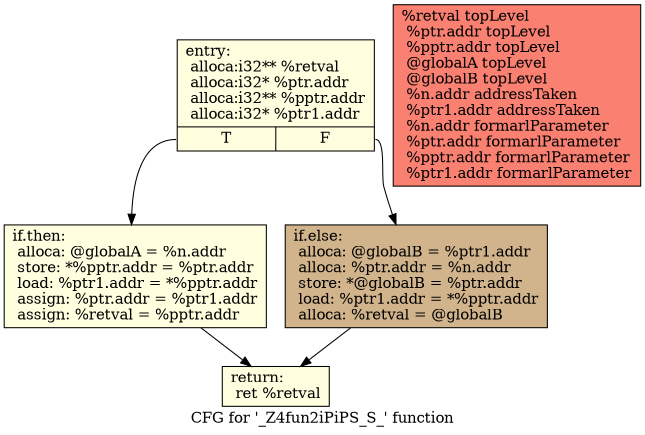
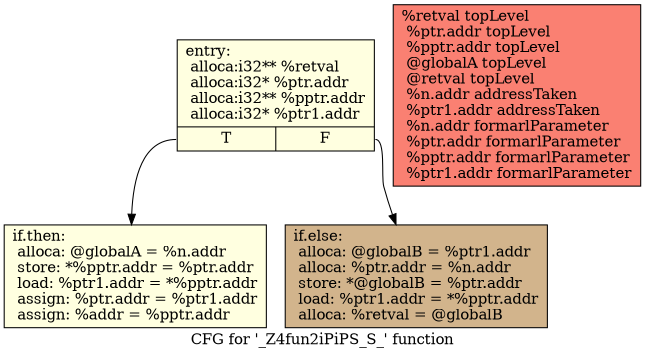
(474, 79) -> (468, 79)
(126, 315) -> (122, 315)
(276, 386) -> none
